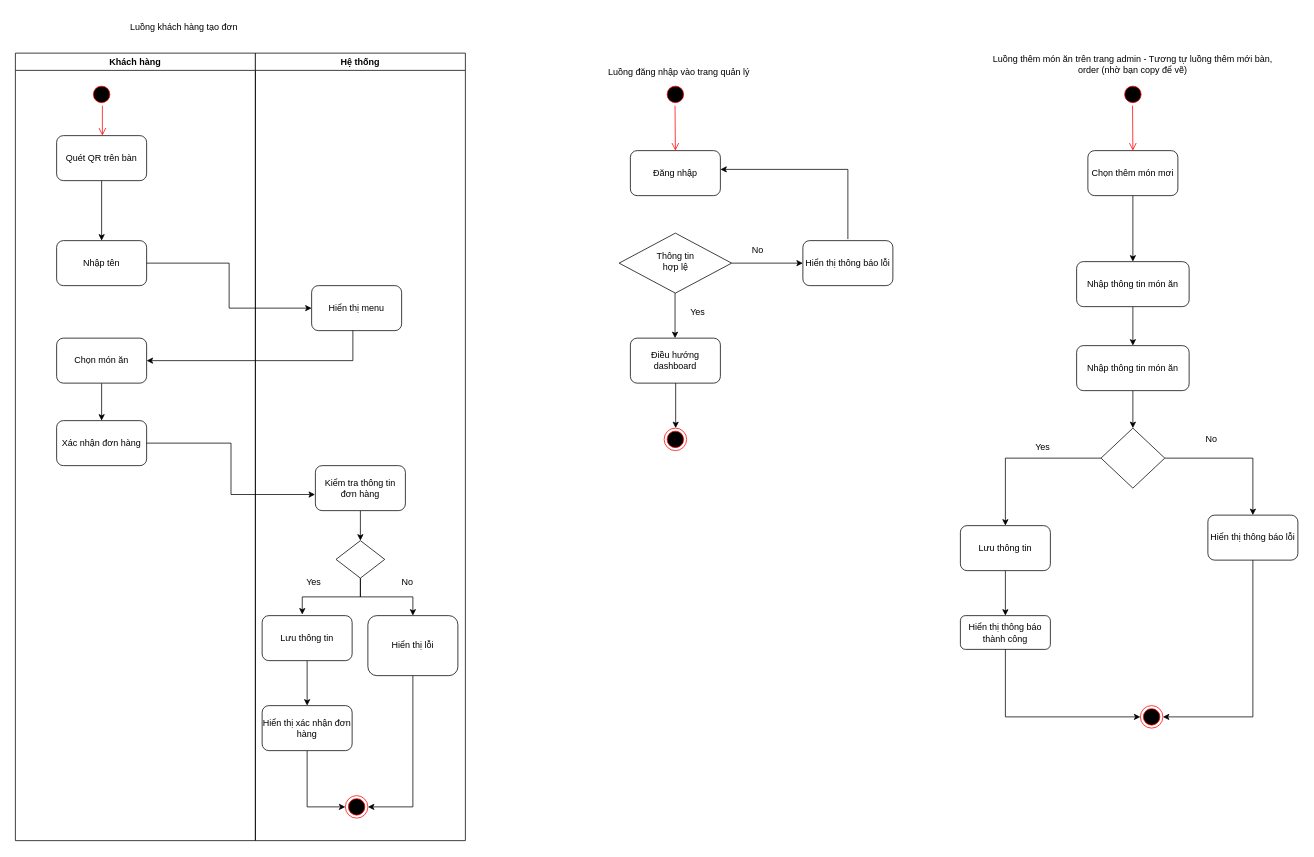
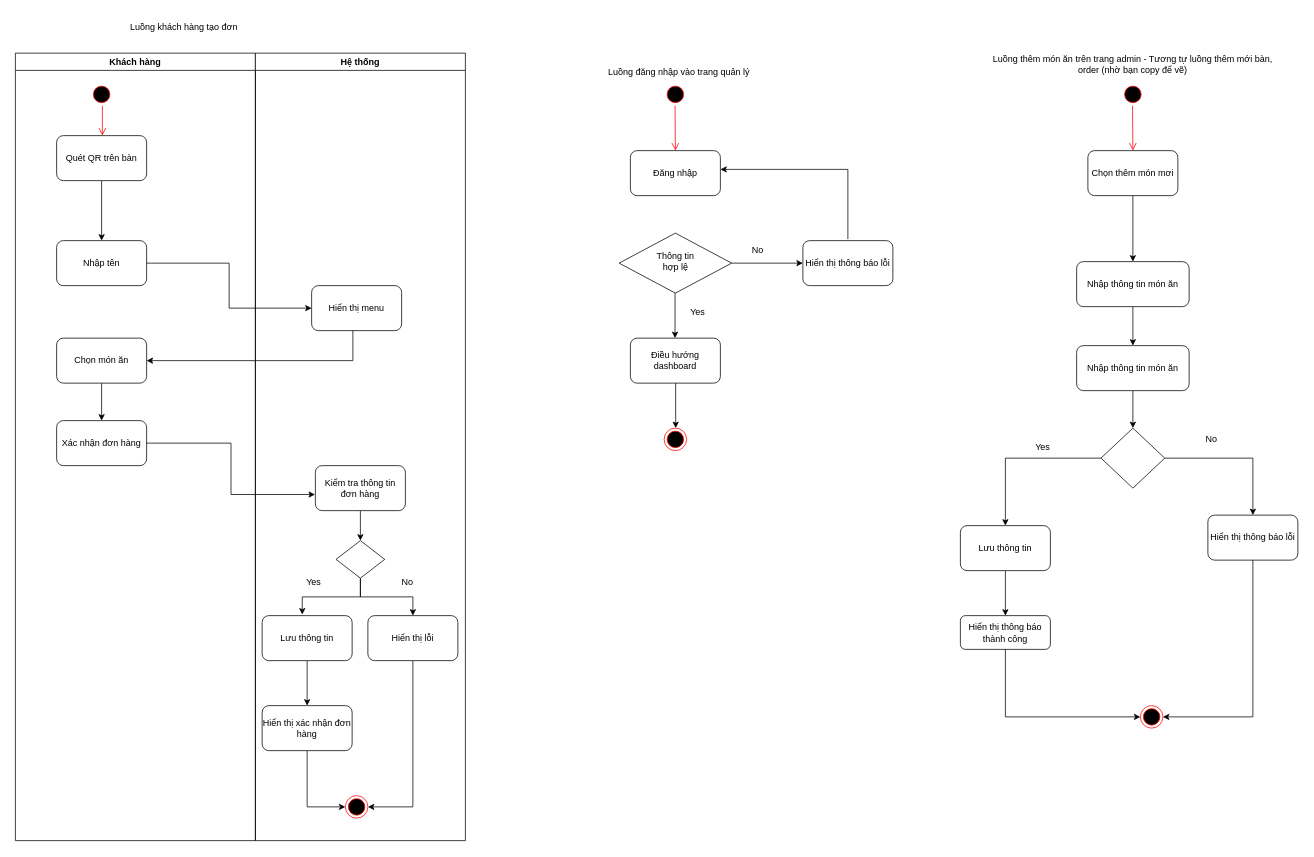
(413, 645) -> (413, 638)
